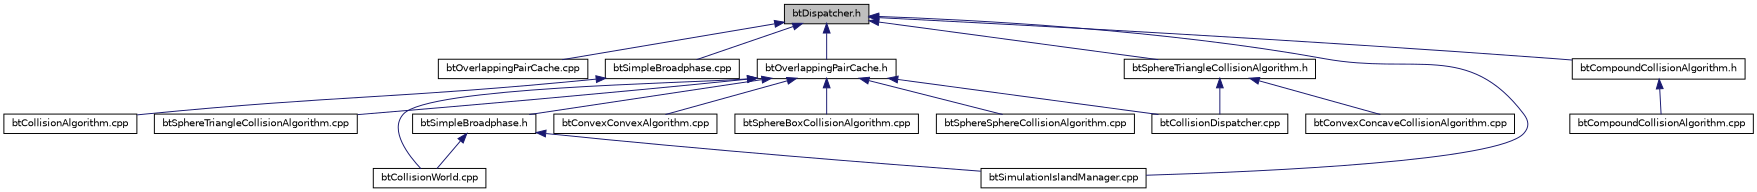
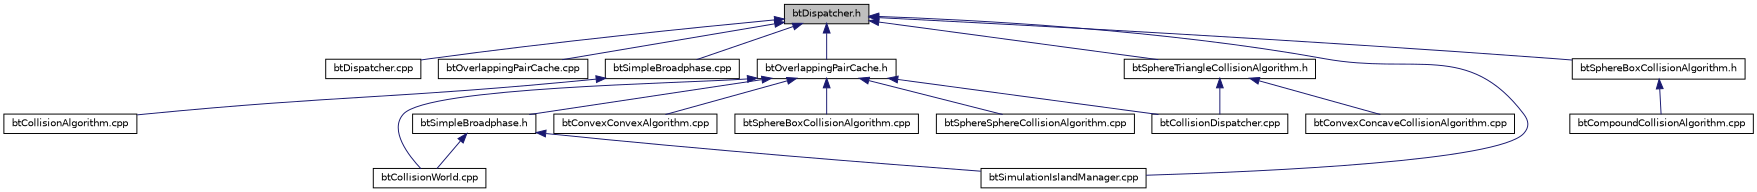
none -> (373, 69)
(1659, 69) -> (1659, 69)
(256, 124) -> none
